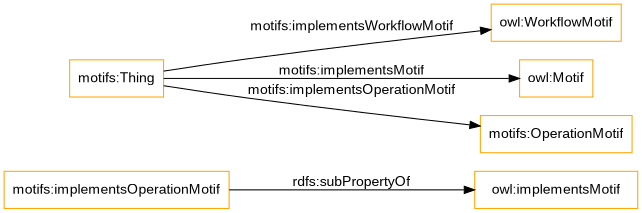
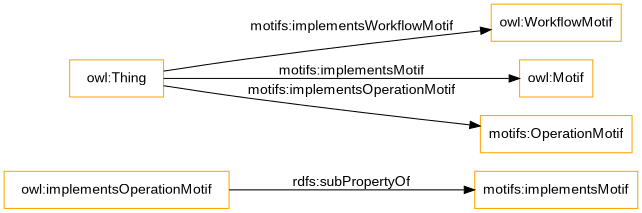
(117, 78) -> (117, 78)
(117, 190) -> (117, 190)
(556, 190) -> (556, 190)
